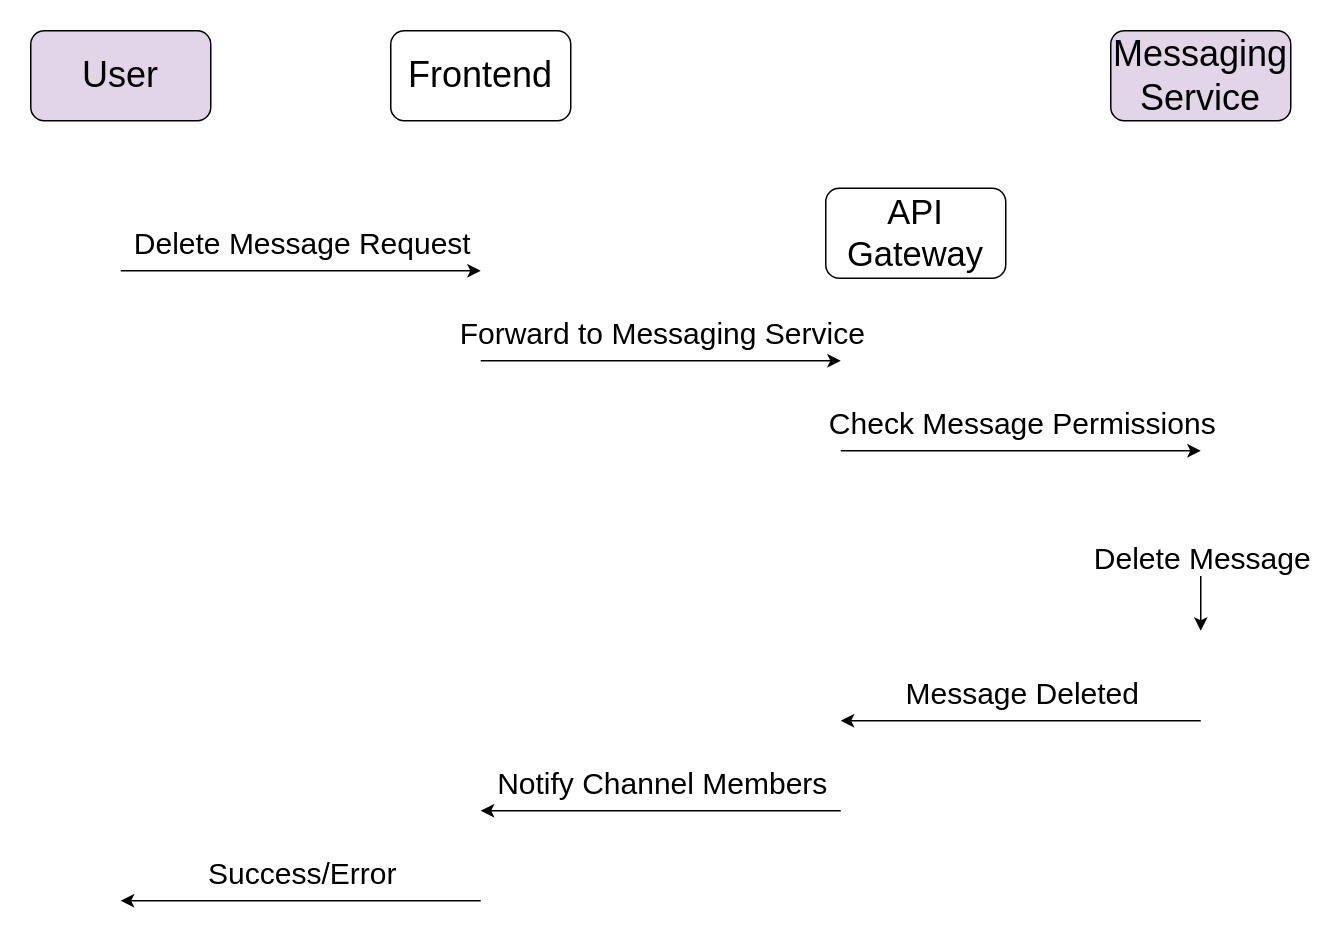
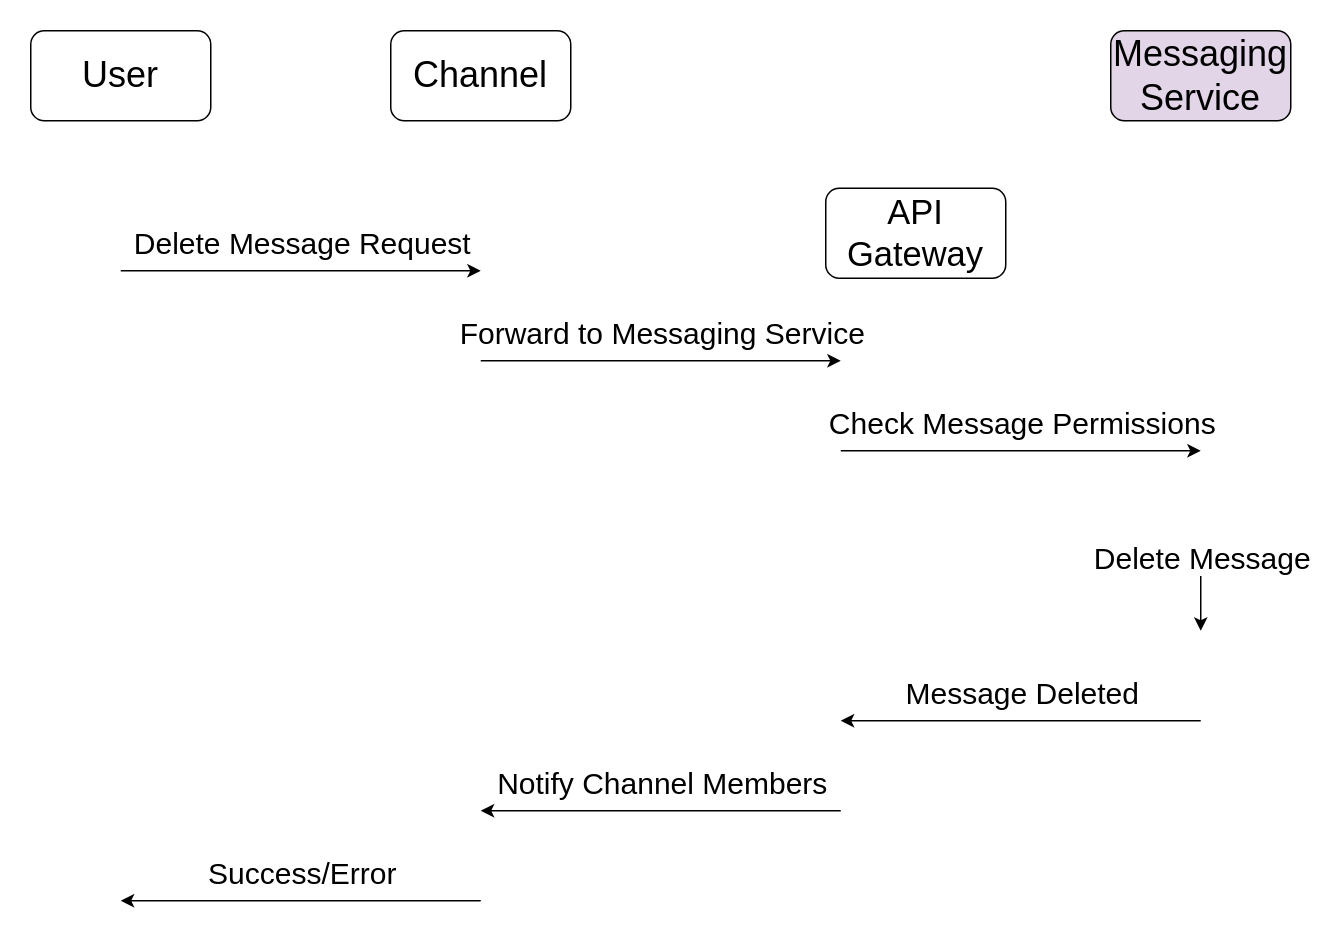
(121, 76) -> (121, 76)
(481, 76) -> (481, 76)
